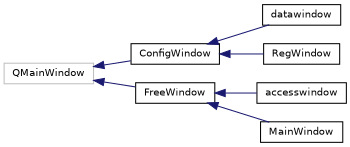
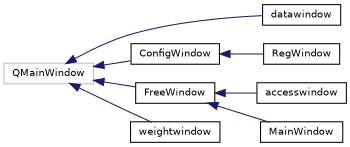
(244, 33) -> (166, 26)
none -> (175, 132)
